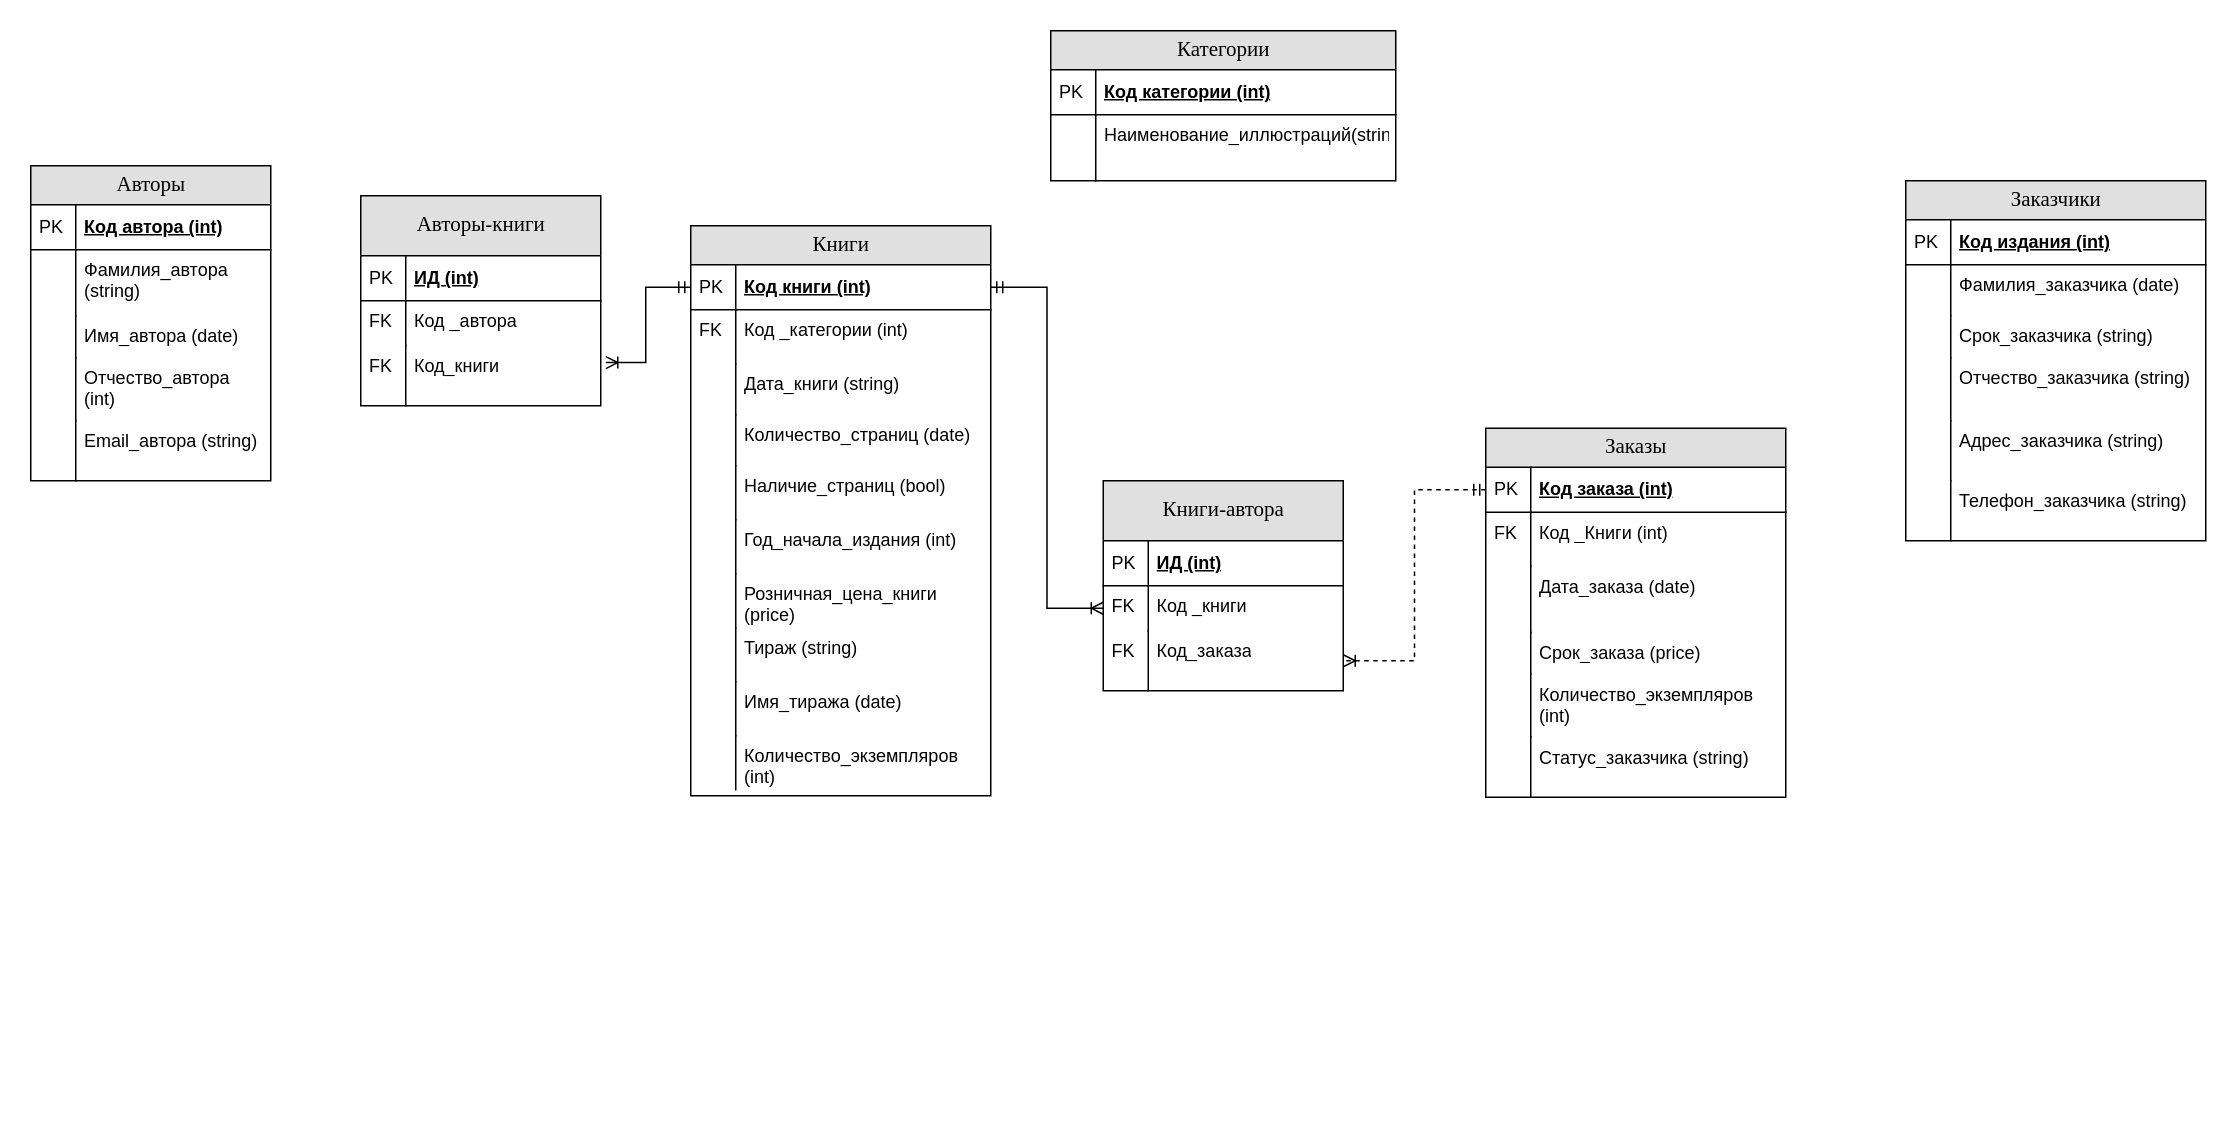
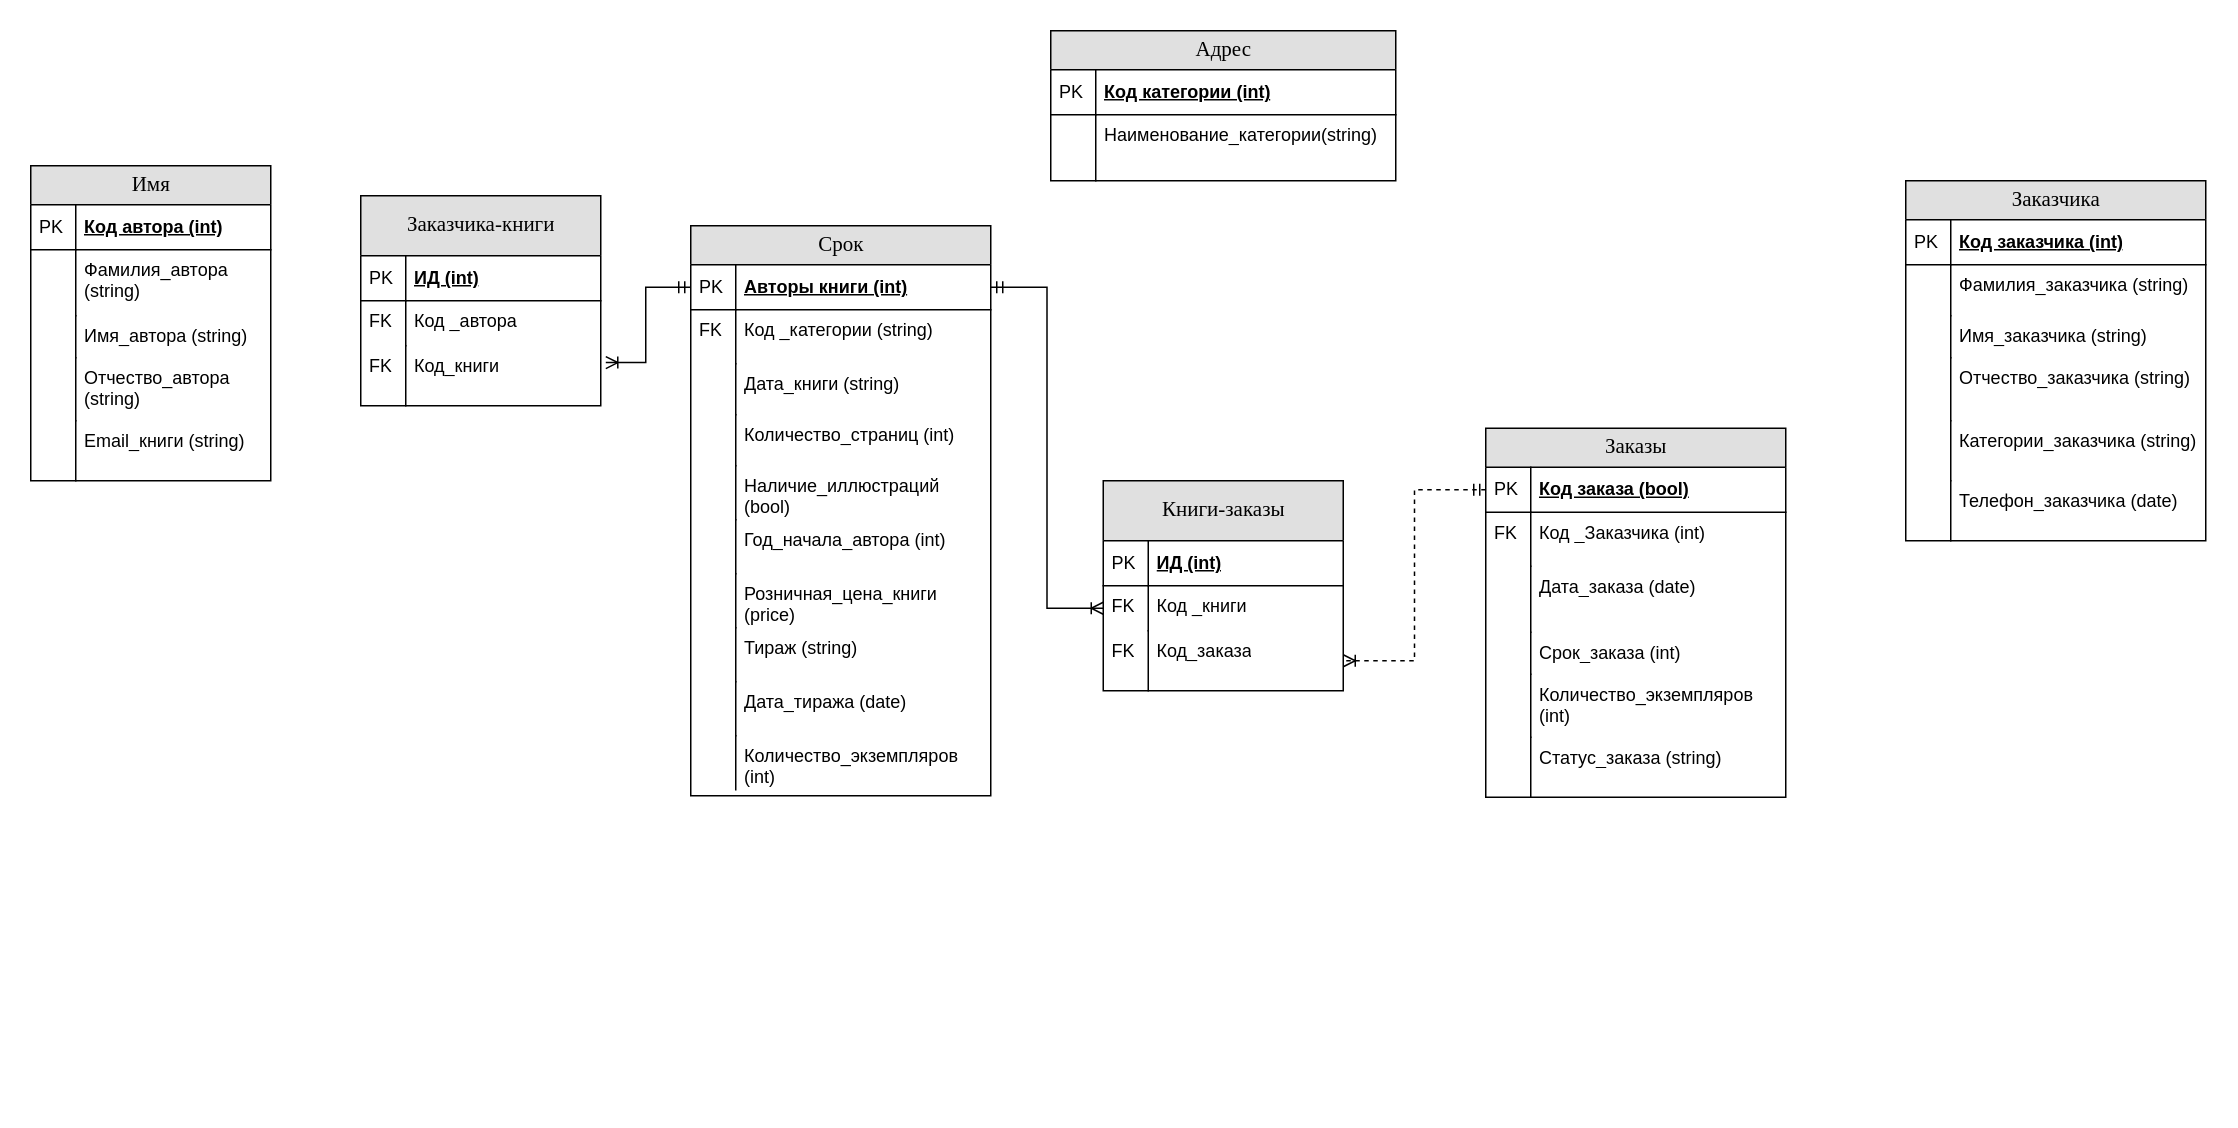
(1224, 50) -> (1224, 50)
(1247, 147) -> (1247, 147)
(152, 185) -> (152, 185)
(2057, 200) -> (2057, 200)
(482, 226) -> (482, 226)
(2038, 242) -> (2048, 242)
(842, 245) -> (842, 245)
(2078, 286) -> (2080, 297)
(813, 287) -> (828, 287)
(839, 331) -> (854, 331)
(168, 337) -> (175, 348)
(2071, 337) -> (2066, 337)
(175, 390) -> (175, 390)
(2076, 442) -> (2080, 453)
(865, 447) -> (861, 436)
(175, 453) -> (175, 453)
(851, 487) -> (865, 498)
(1613, 490) -> (1618, 490)
(1224, 511) -> (1224, 511)
(2080, 513) -> (2078, 502)
(1613, 534) -> (1634, 534)
(861, 541) -> (856, 541)
(1631, 654) -> (1621, 654)
(828, 703) -> (833, 703)
(1660, 769) -> (1646, 759)
